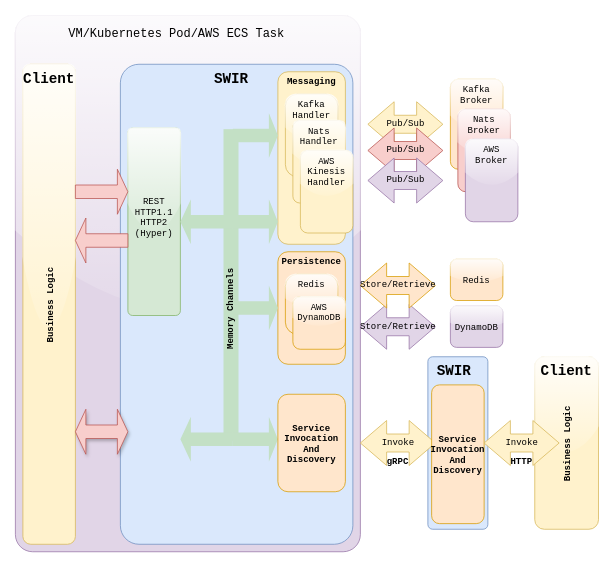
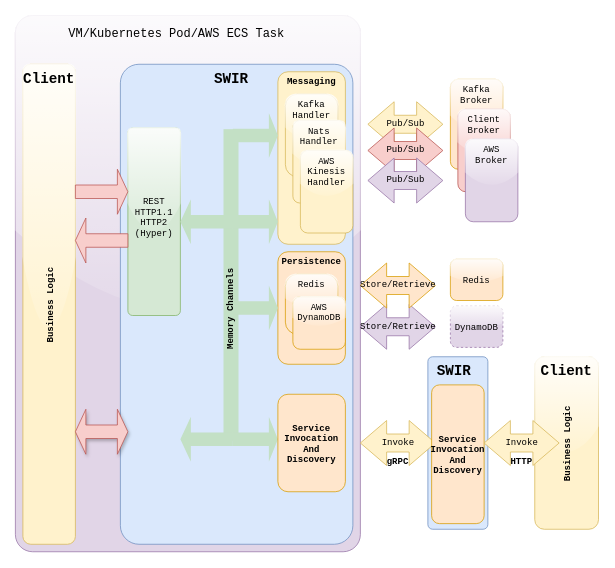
(484, 119) -> (484, 119)
(477, 327) -> (477, 327)
